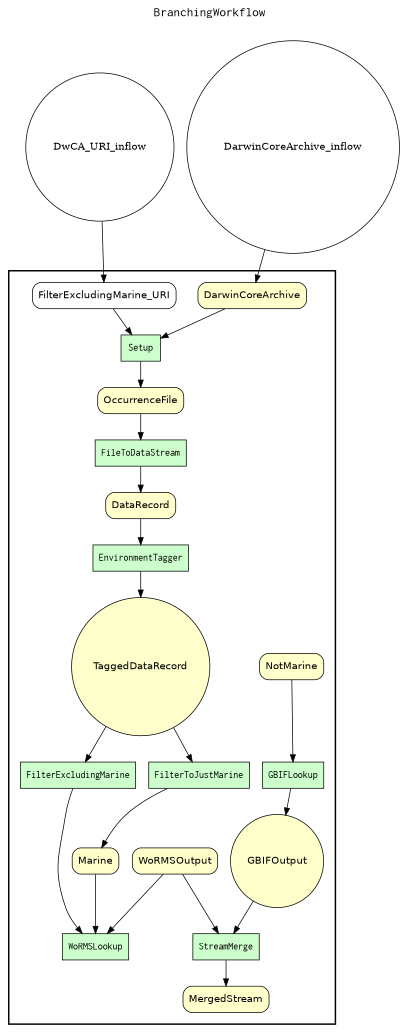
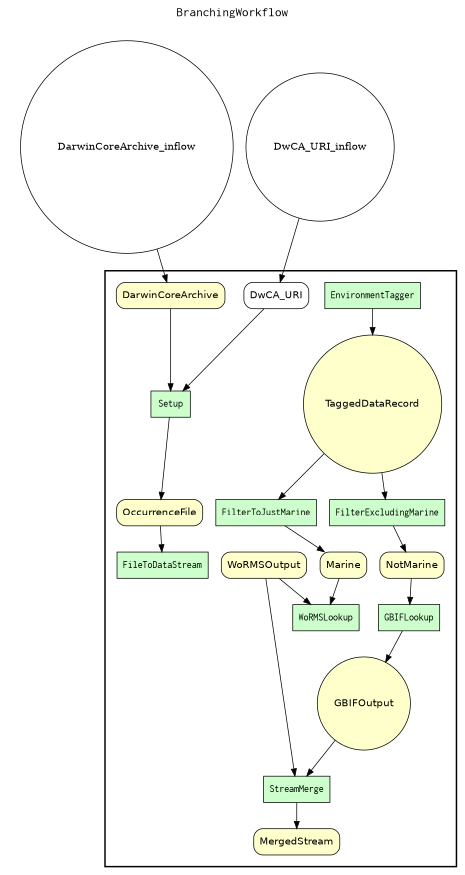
(104, 296) -> (276, 296)
(141, 506) -> none
(58, 859) -> (398, 536)
